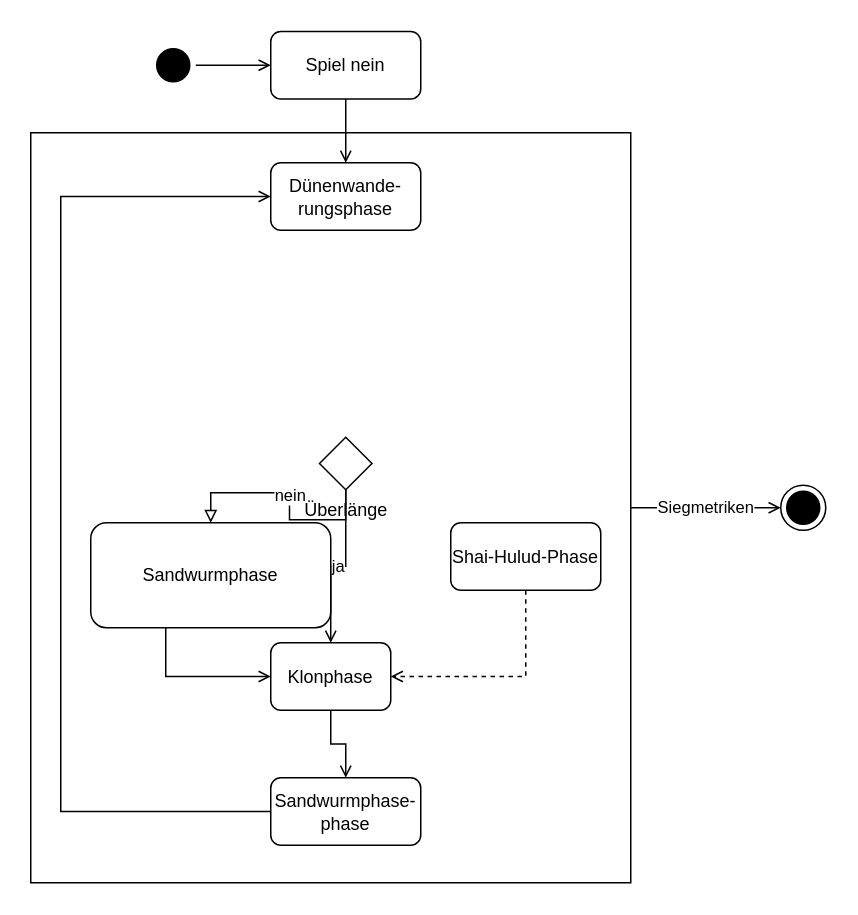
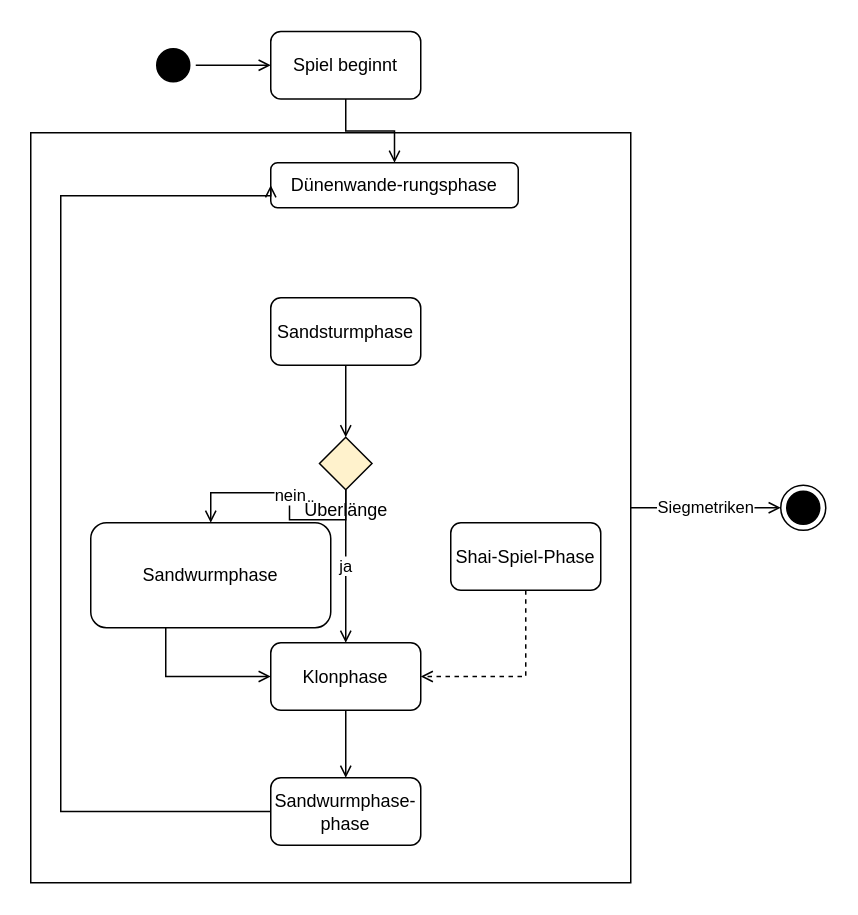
(346, 65) -> (346, 65)
(346, 197) -> (395, 185)
none -> (346, 332)
none -> (346, 400)
(346, 464) -> (346, 464)
(211, 510) -> (211, 513)
(526, 557) -> (526, 557)
(331, 677) -> (346, 677)
